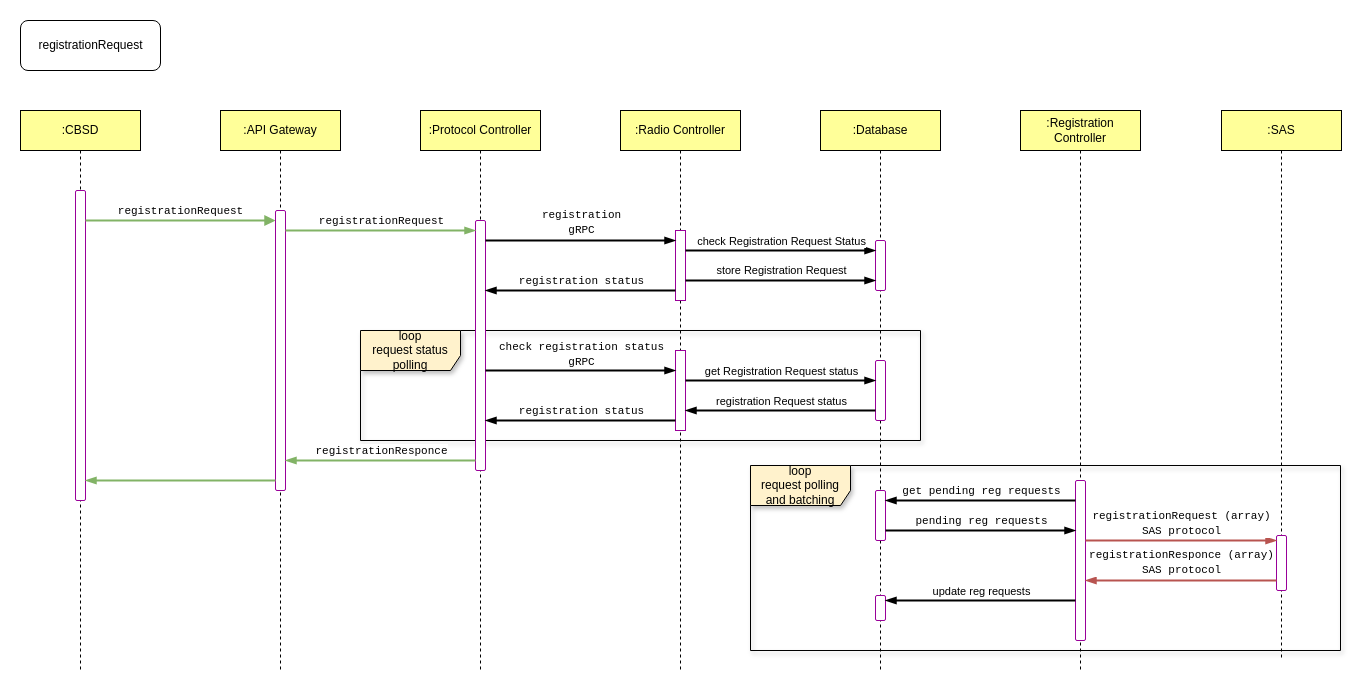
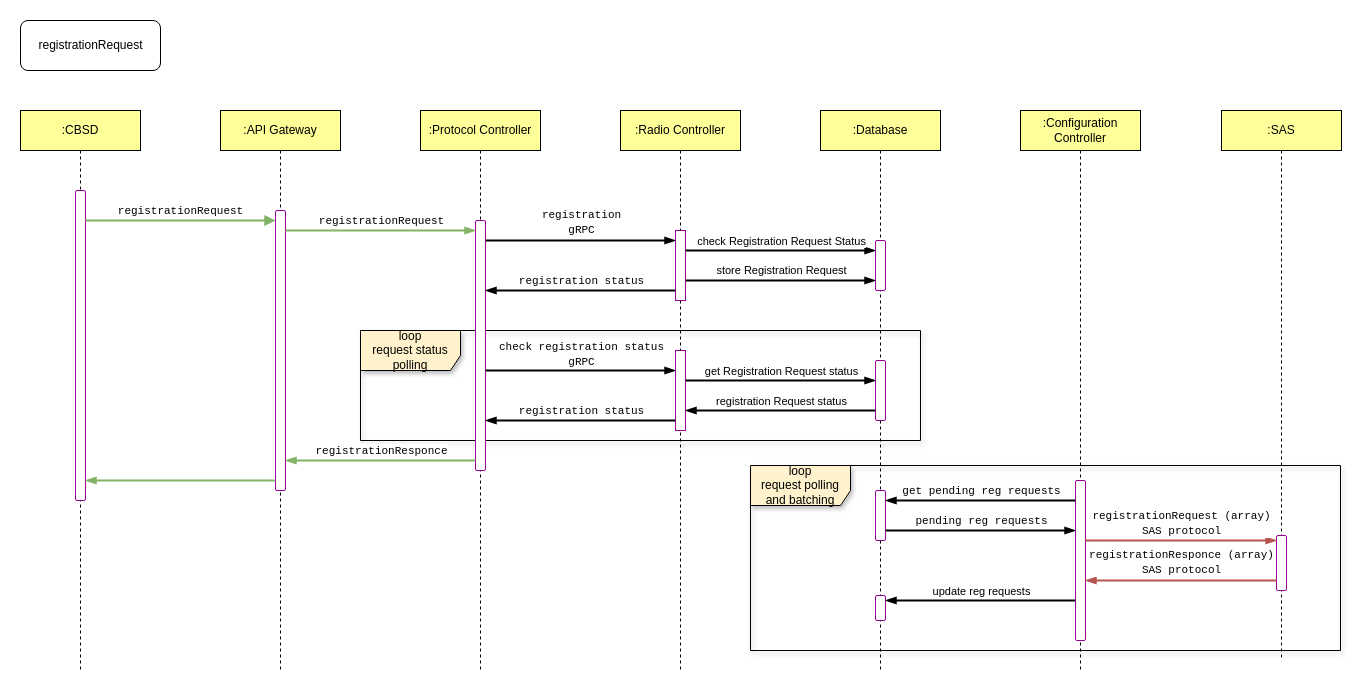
(1081, 131) -> (1081, 131)
